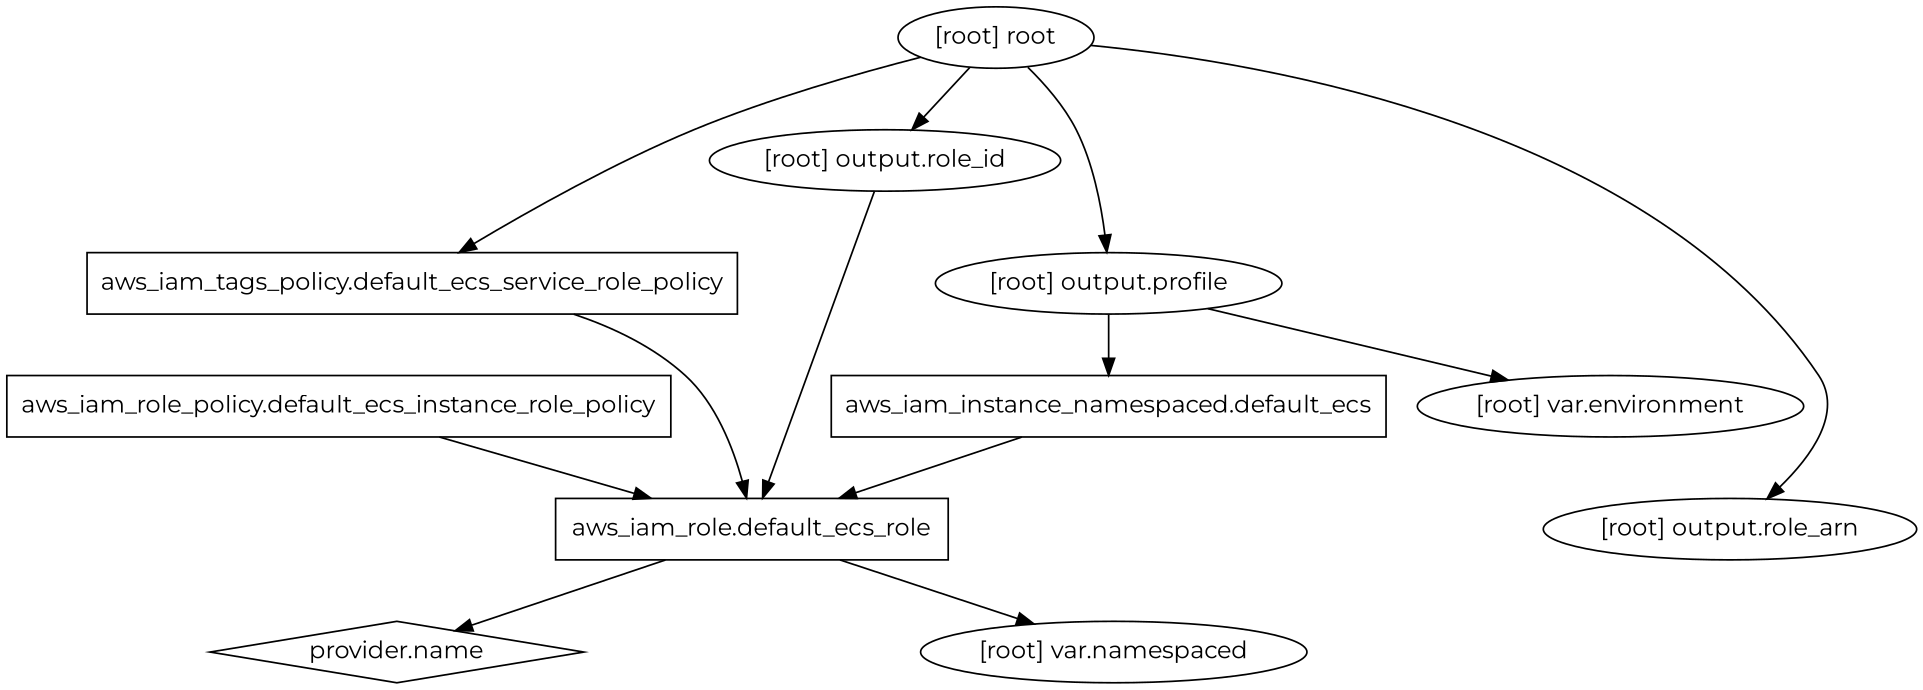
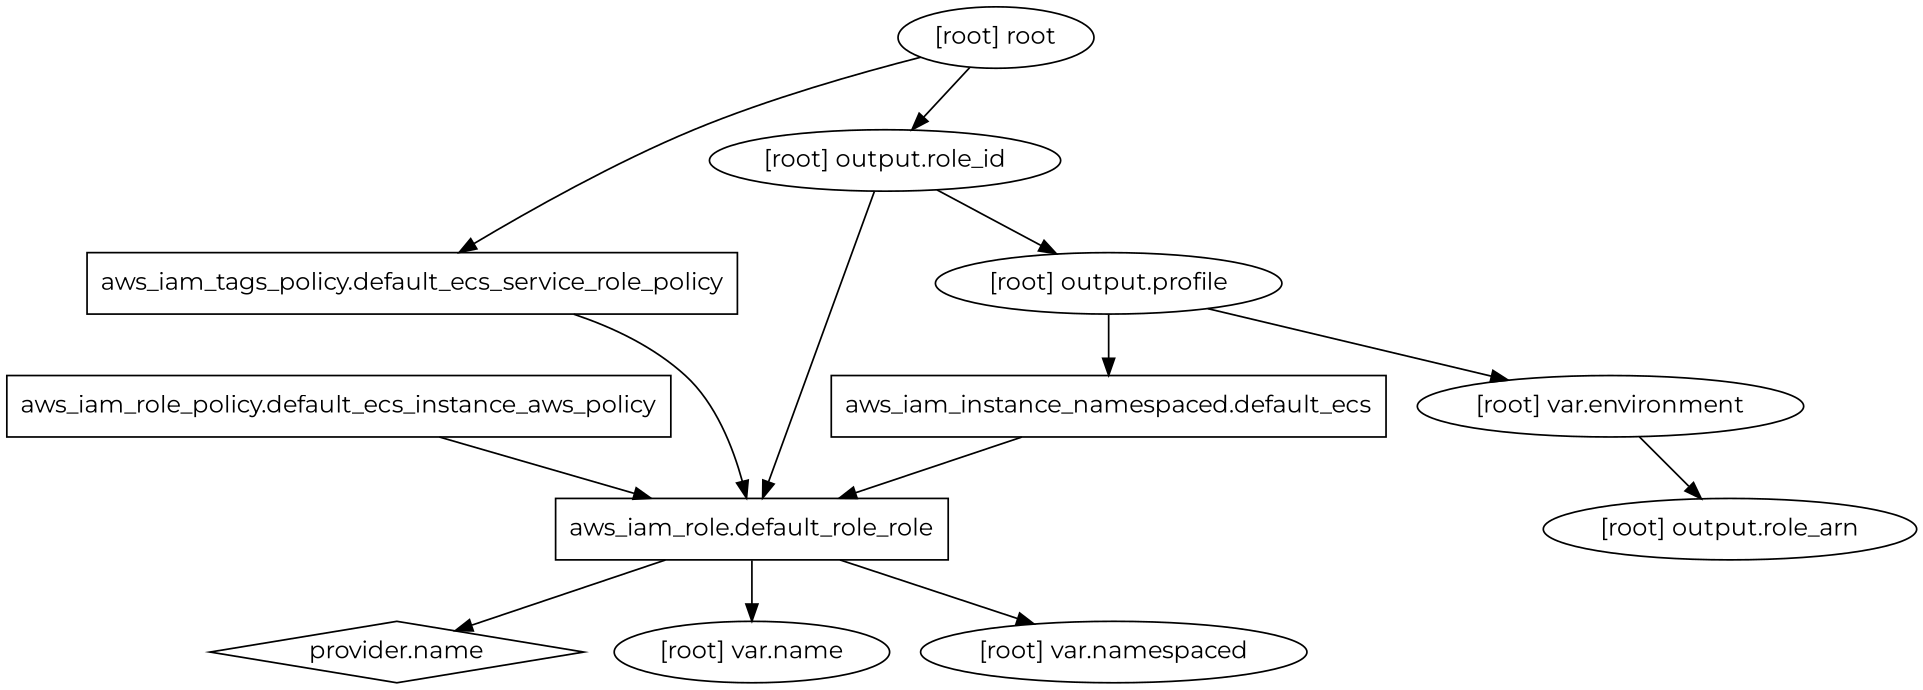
(1083, 144) -> (989, 218)
(1550, 162) -> (1664, 462)
(339, 406) -> (339, 406)
(752, 529) -> (752, 529)
none -> (752, 652)
